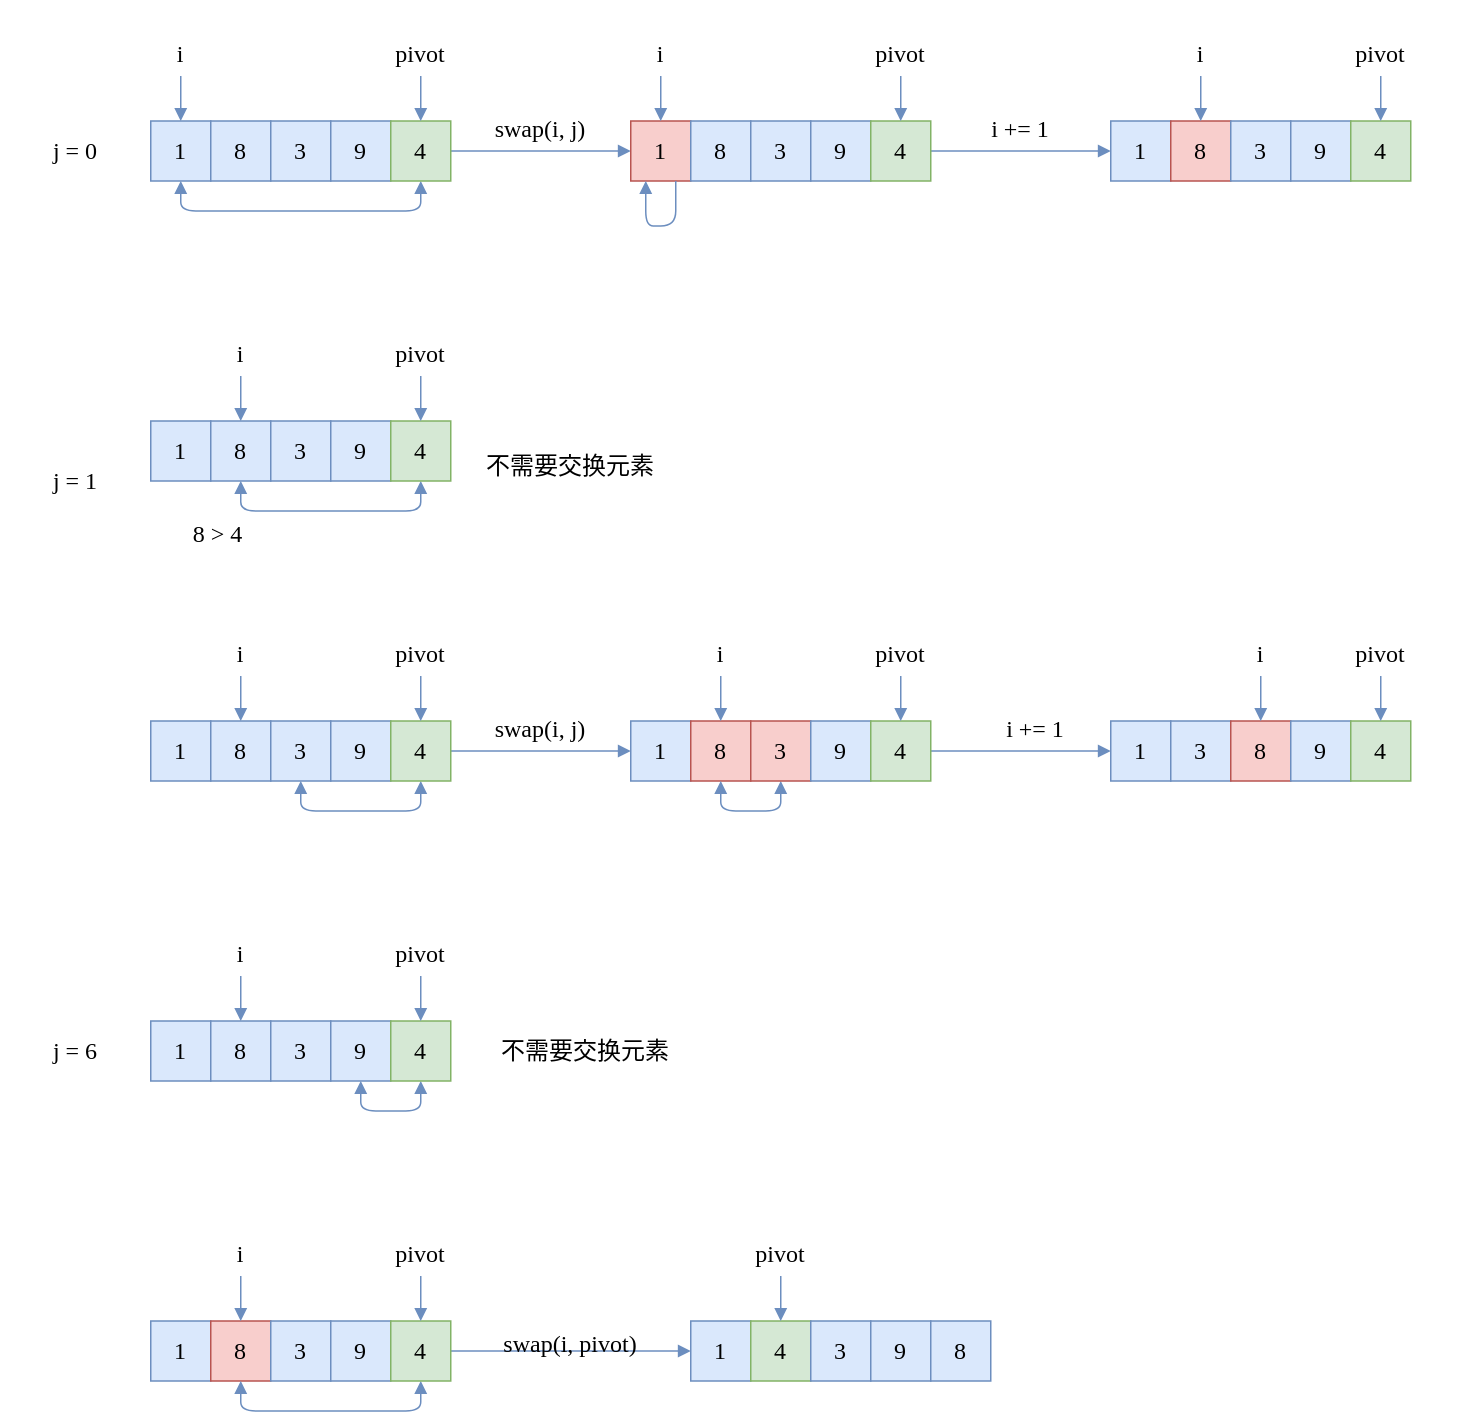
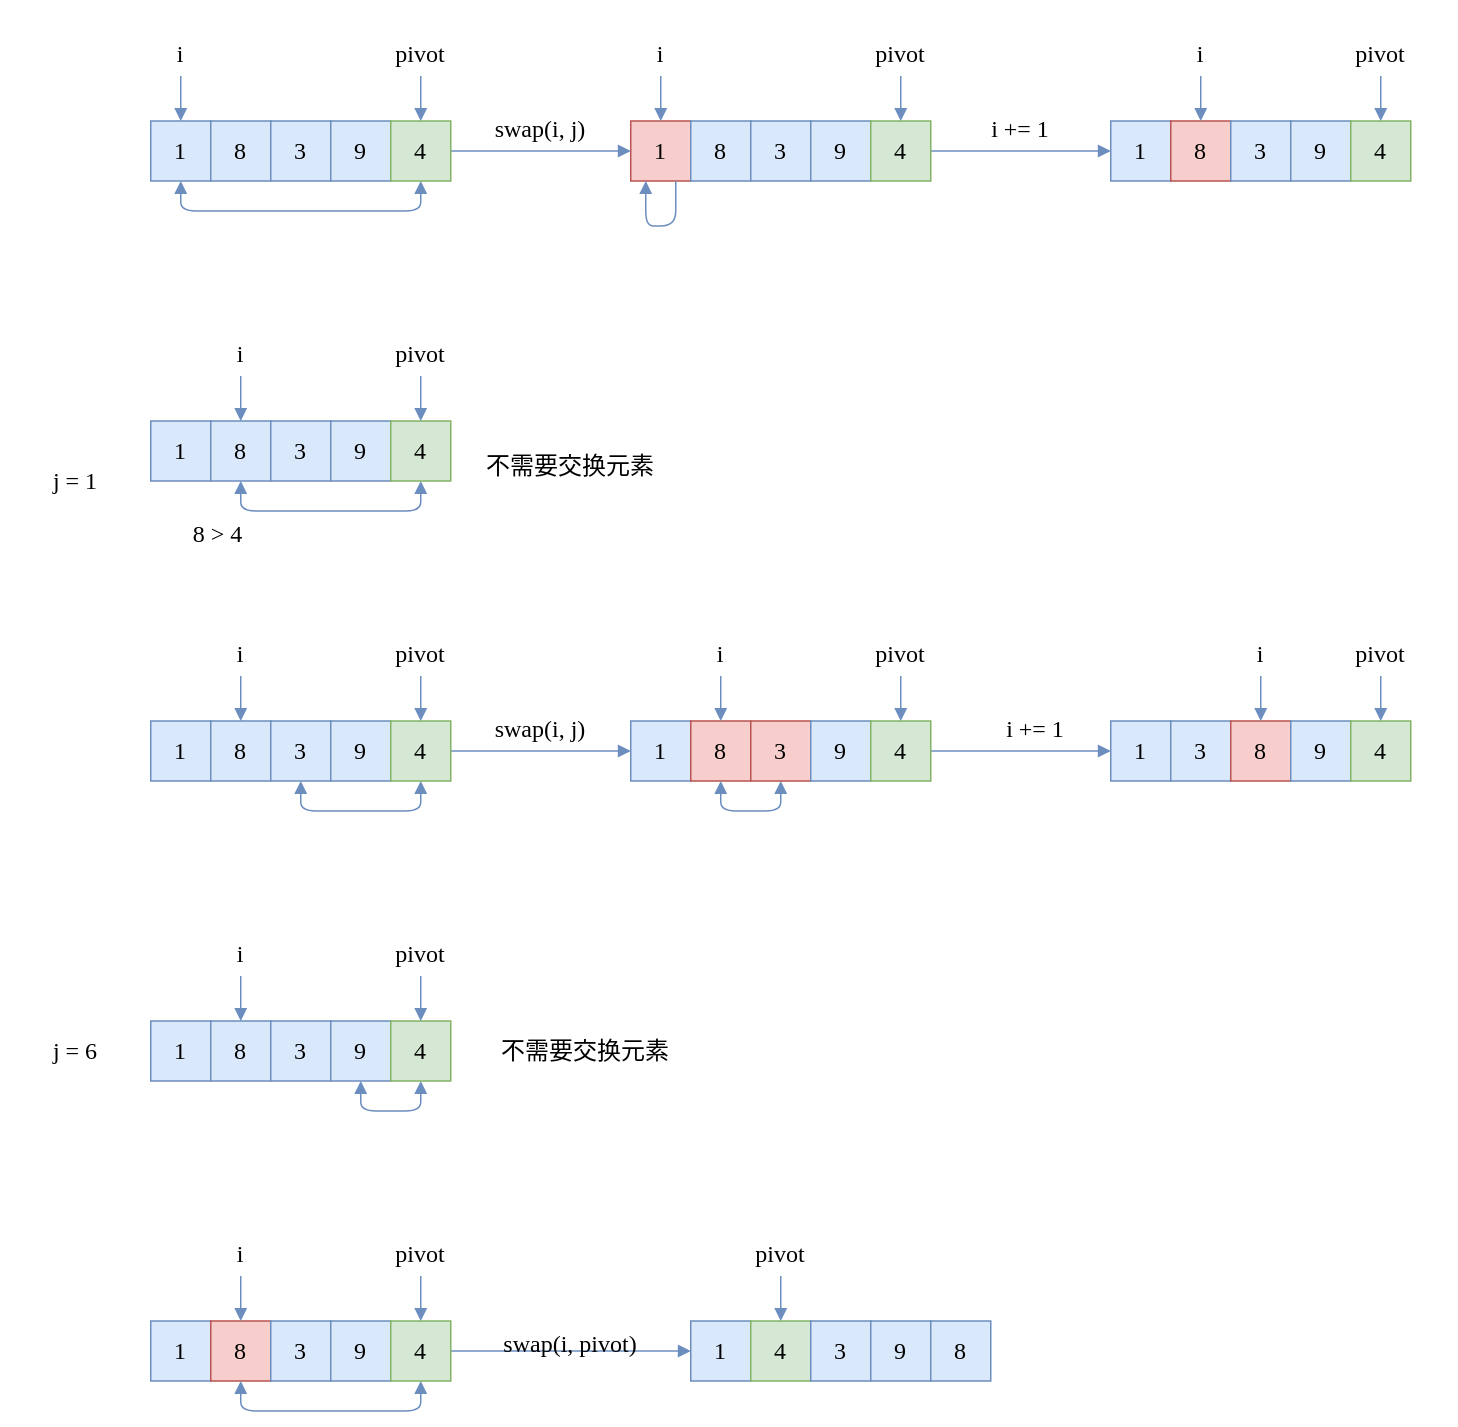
(76, 151) -> none
